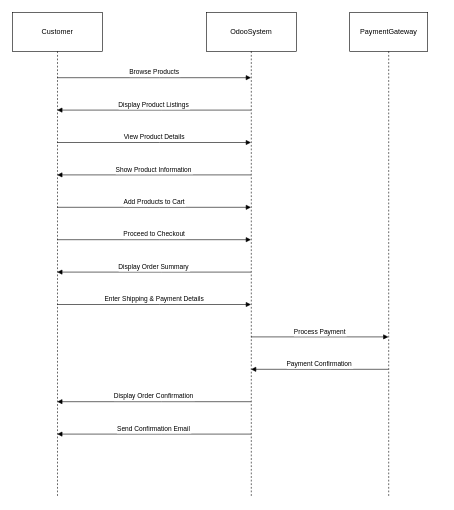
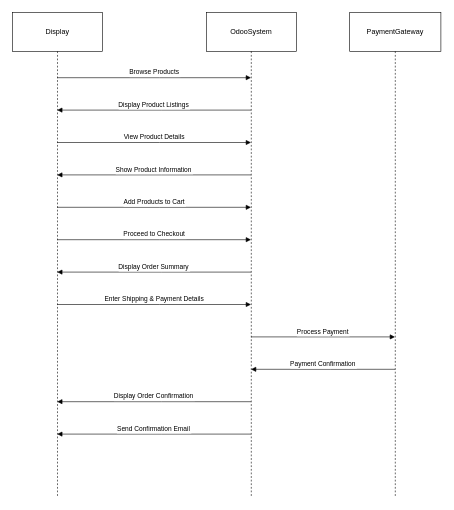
(57, 32) -> (57, 32)
(389, 255) -> (395, 255)
